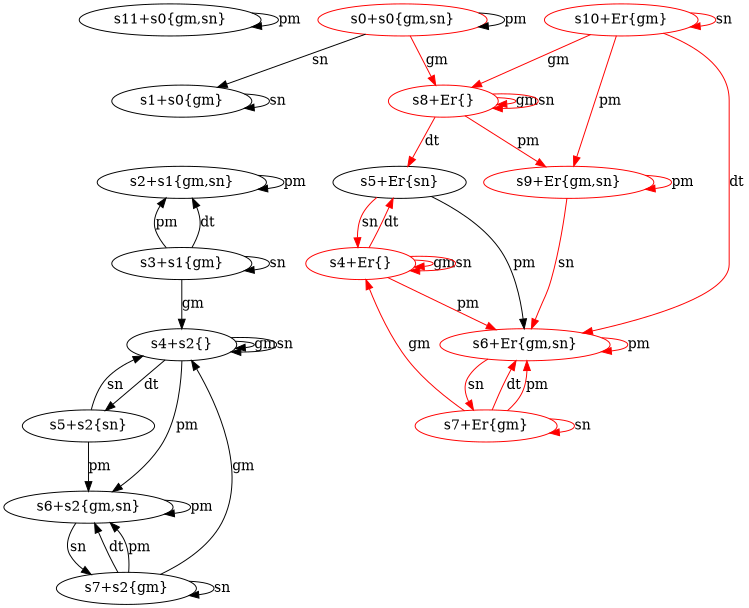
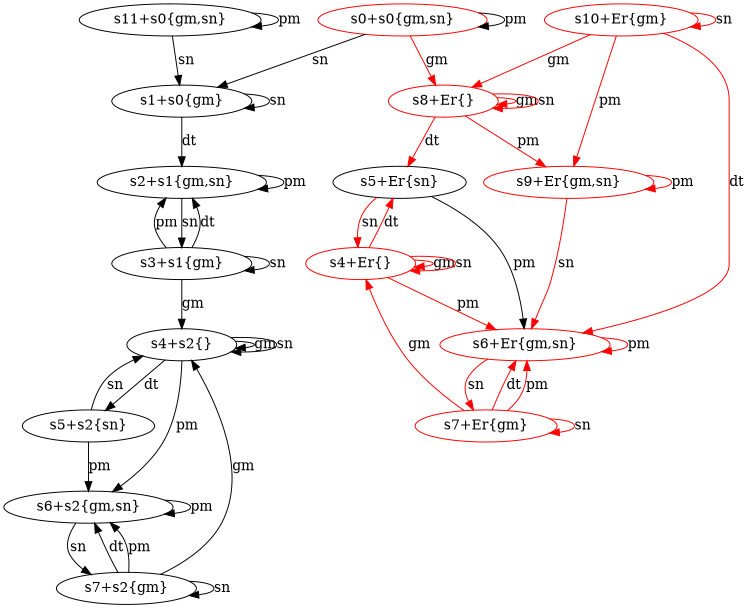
none -> (175, 56)
none -> (182, 137)
none -> (182, 218)
